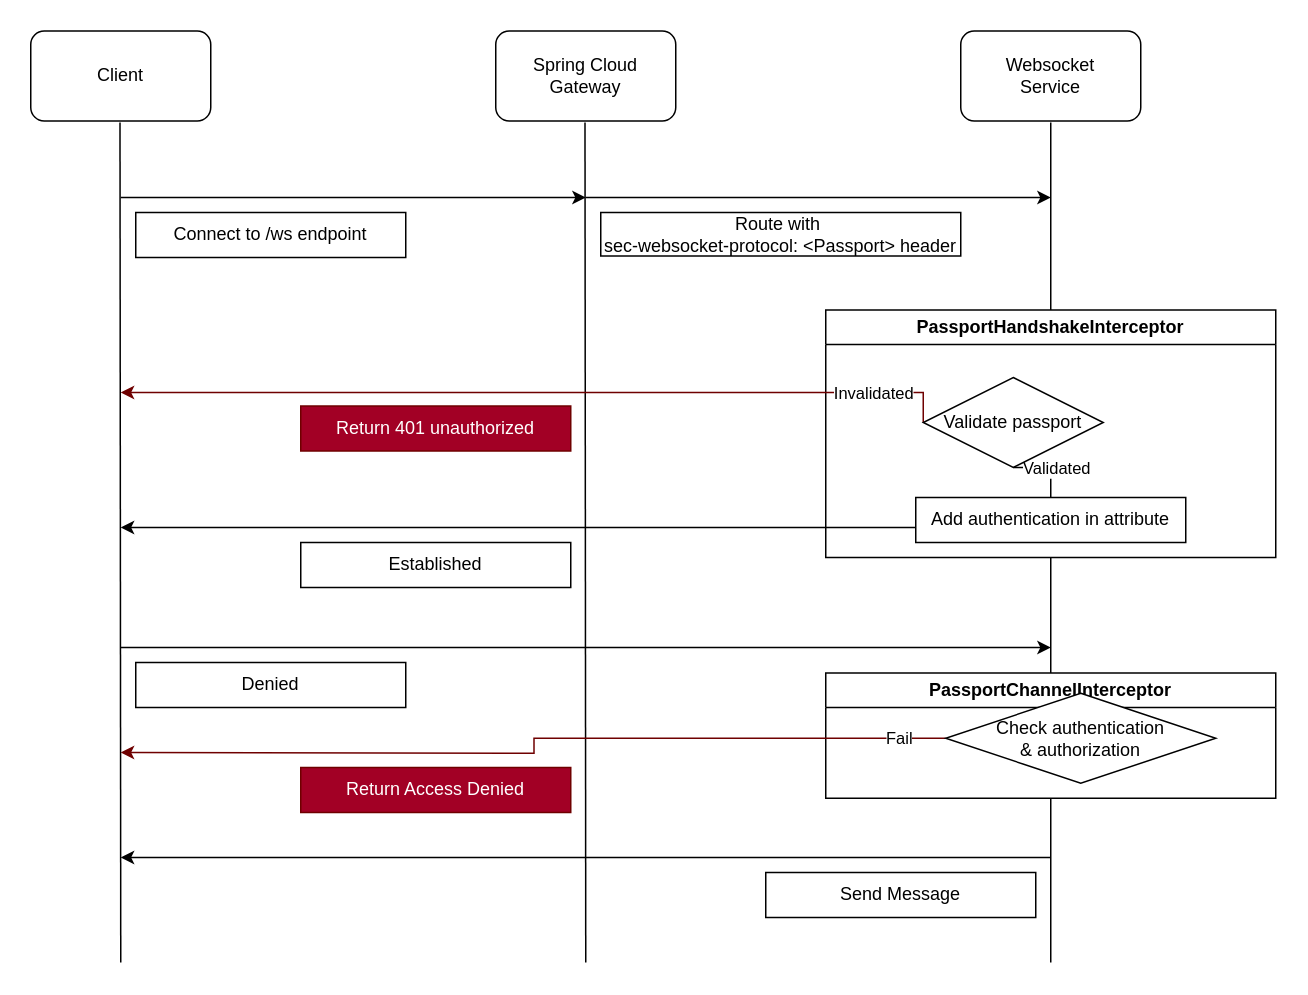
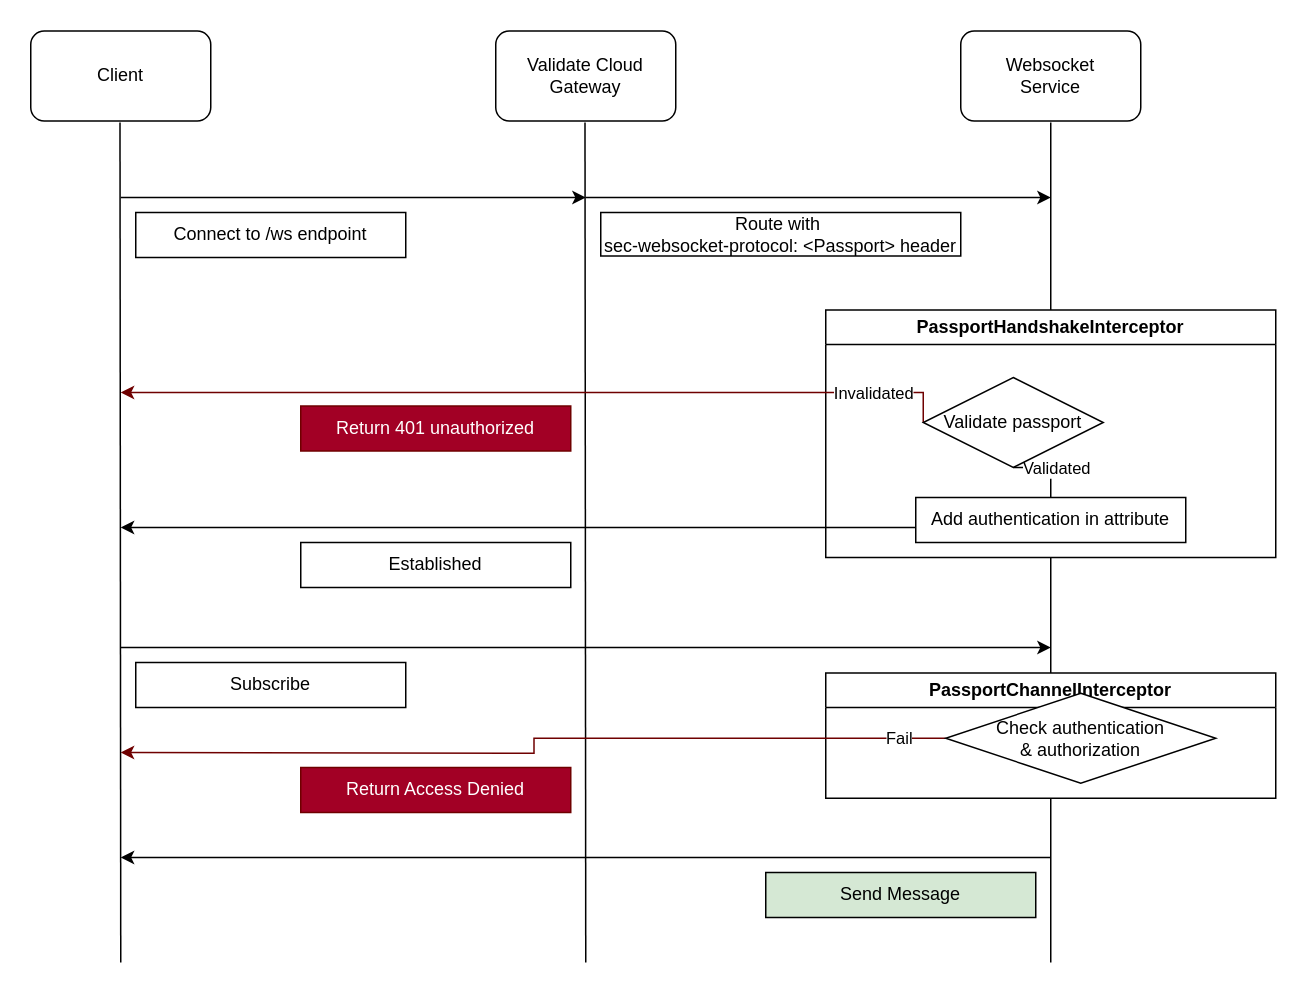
(586, 76) -> (586, 76)
(271, 685) -> (271, 685)
(901, 895) -> (901, 895)
